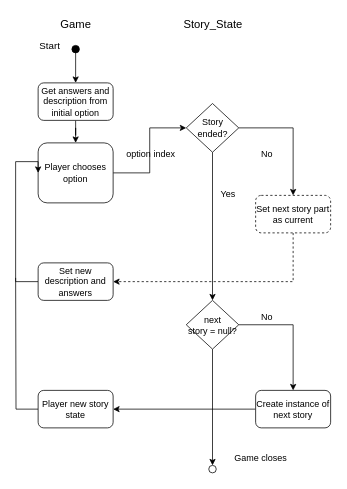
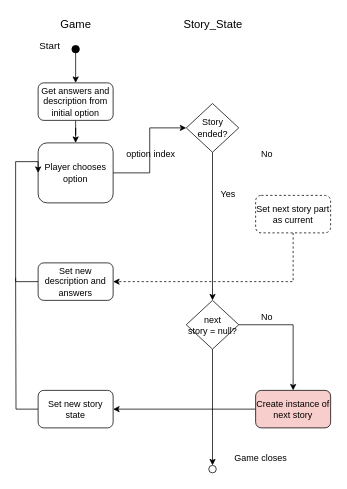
(293, 189) -> none
(75, 409) -> (75, 409)
(293, 409) -> (293, 409)
